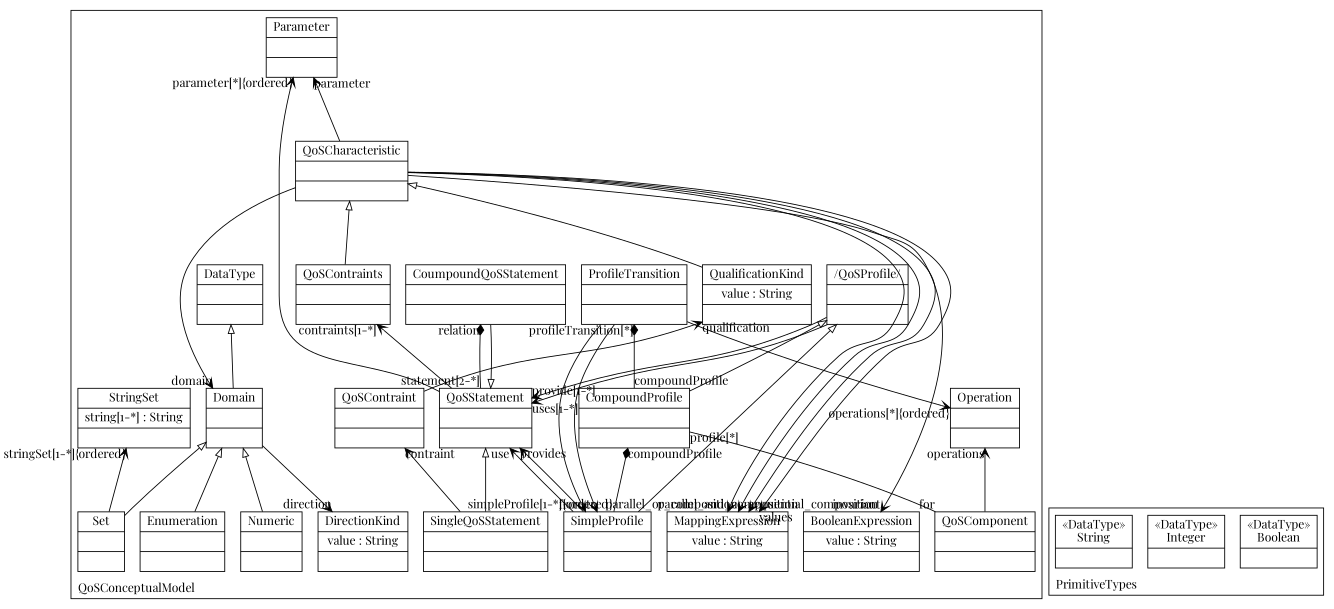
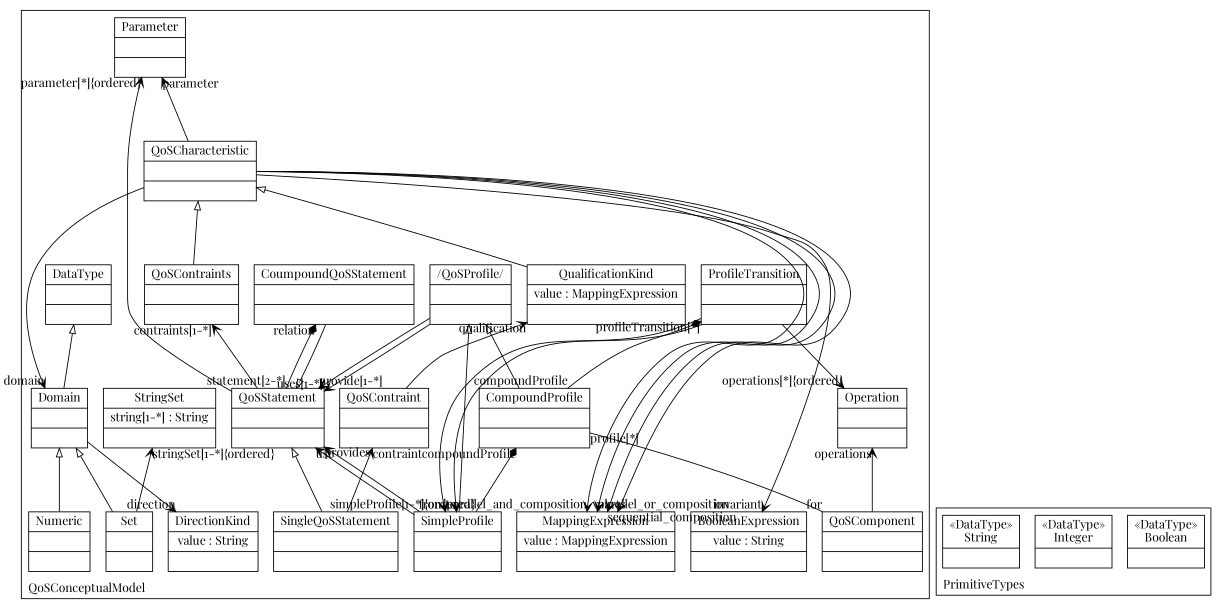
(757, 294) -> (606, 294)
(728, 541) -> (596, 541)
(182, 542) -> none
